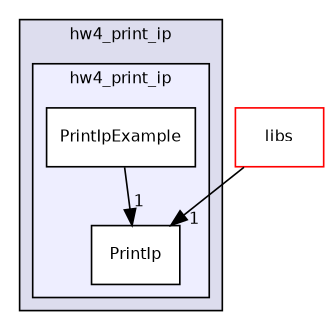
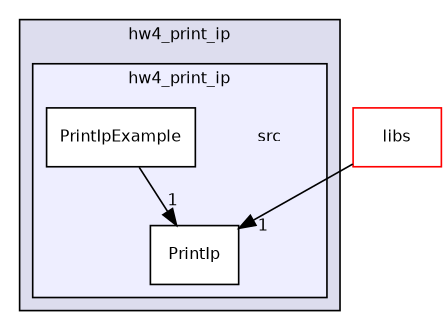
none -> (270, 137)
